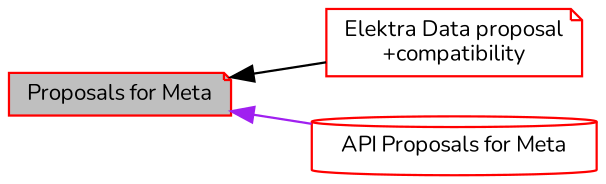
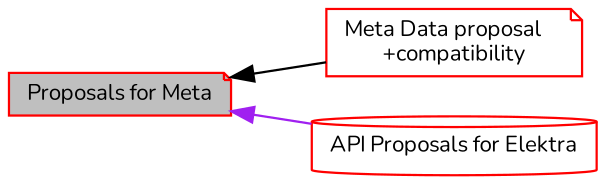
(454, 43) -> (454, 43)
(454, 146) -> (454, 146)
